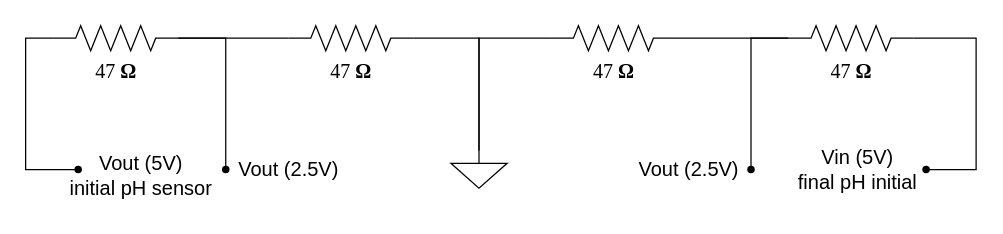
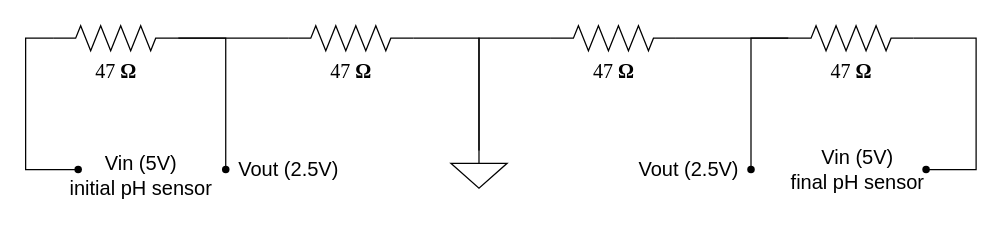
(858, 169) -> (858, 169)
(141, 176) -> (141, 176)
